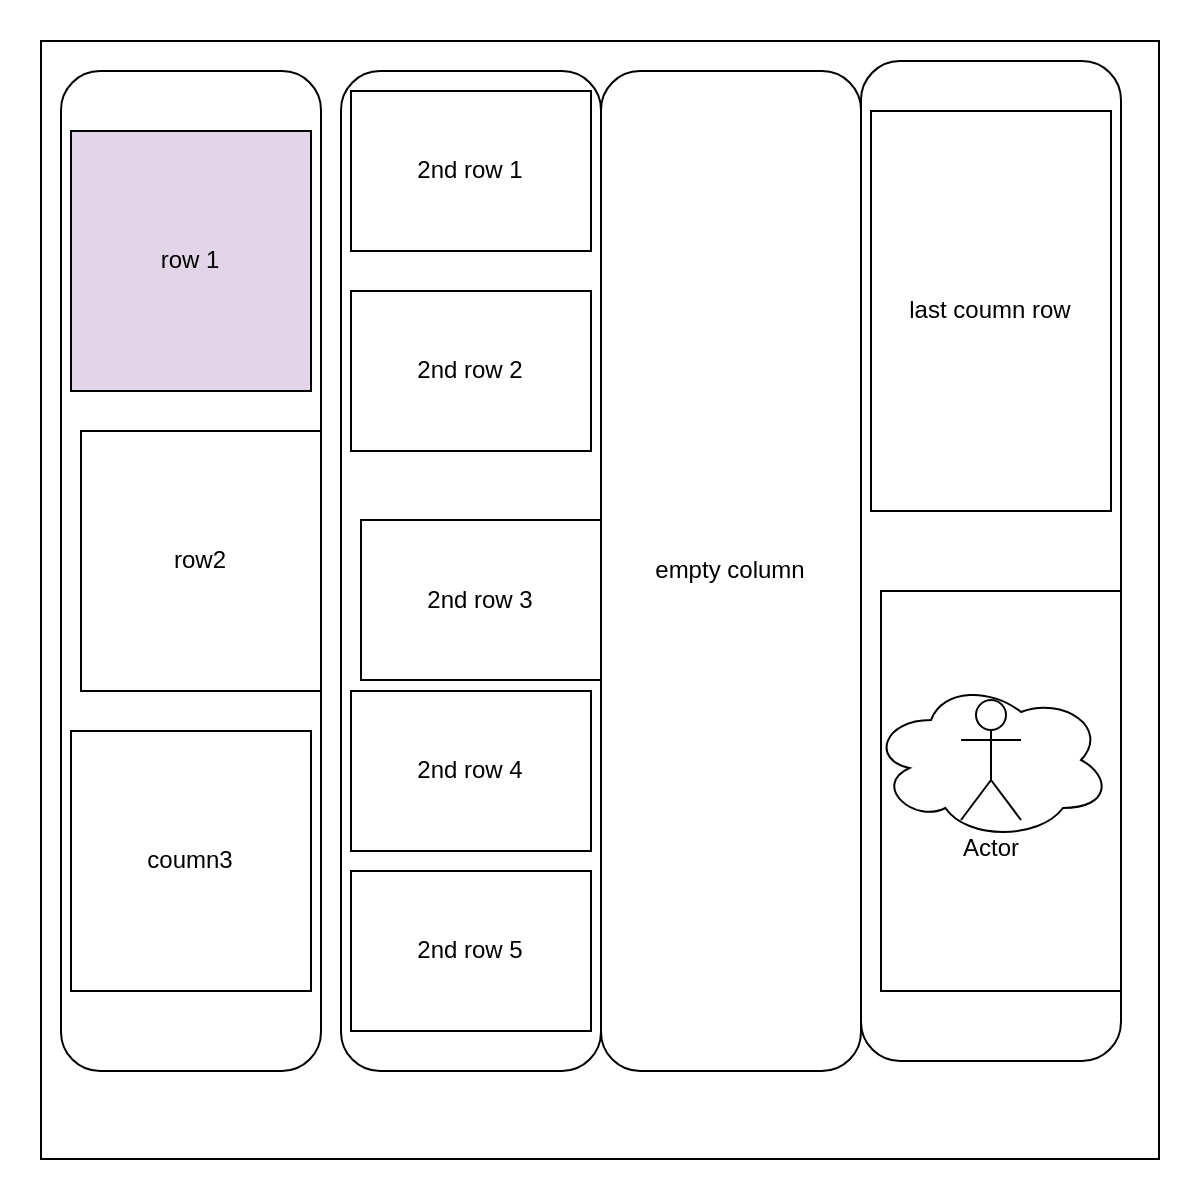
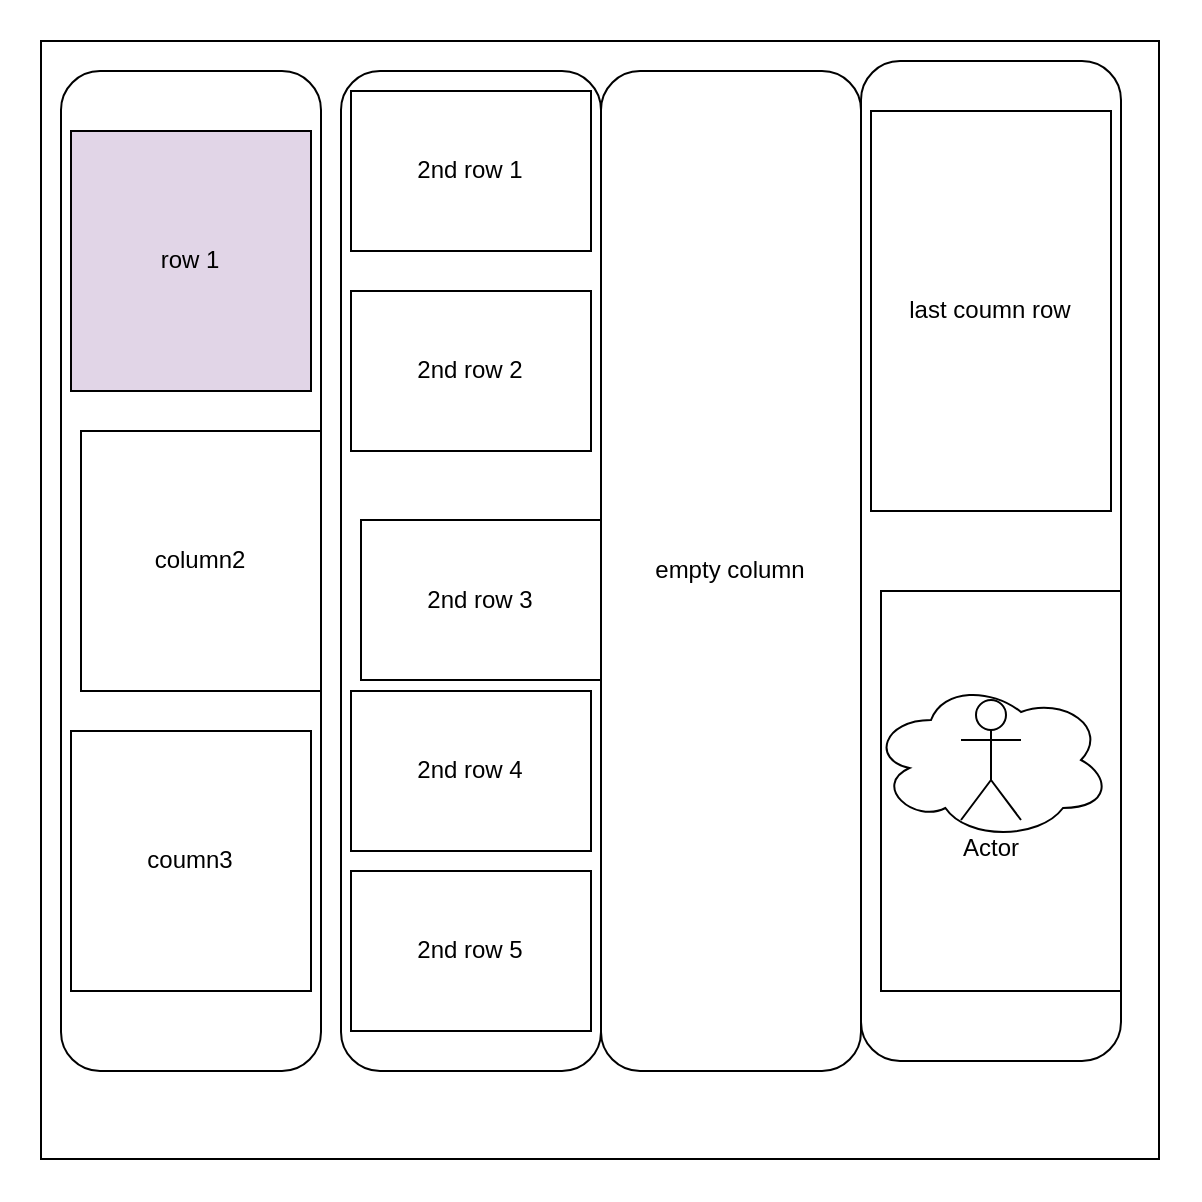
(201, 561) -> (201, 561)
